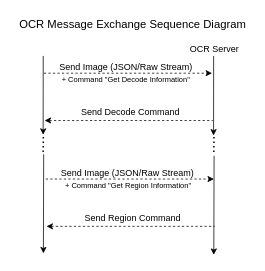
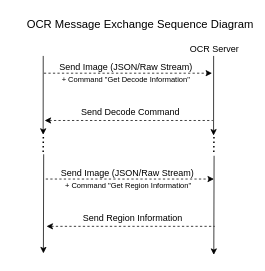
(132, 24) -> (140, 24)
(133, 218) -> (133, 218)
